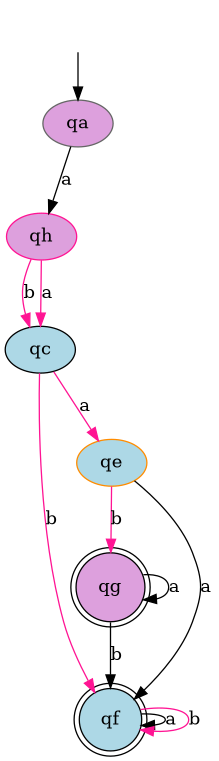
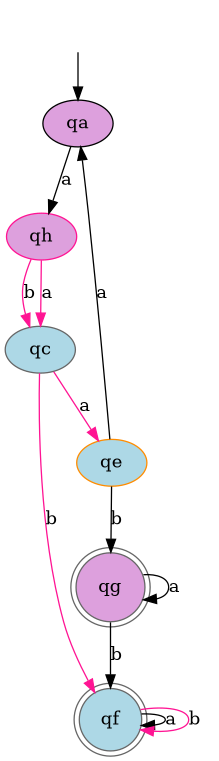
(78, 123) -> (78, 123)
(40, 350) -> (40, 350)
(111, 513) -> (111, 513)
(200, 583) -> (97, 300)
(110, 587) -> (110, 587)
(110, 720) -> (110, 720)
